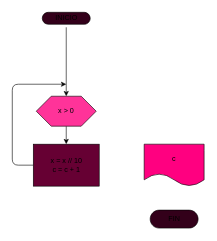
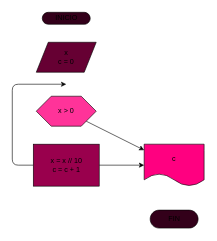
(66, 57) -> none
none -> (66, 57)
(66, 138) -> (139, 148)
(66, 165) -> (66, 165)
none -> (138, 165)
